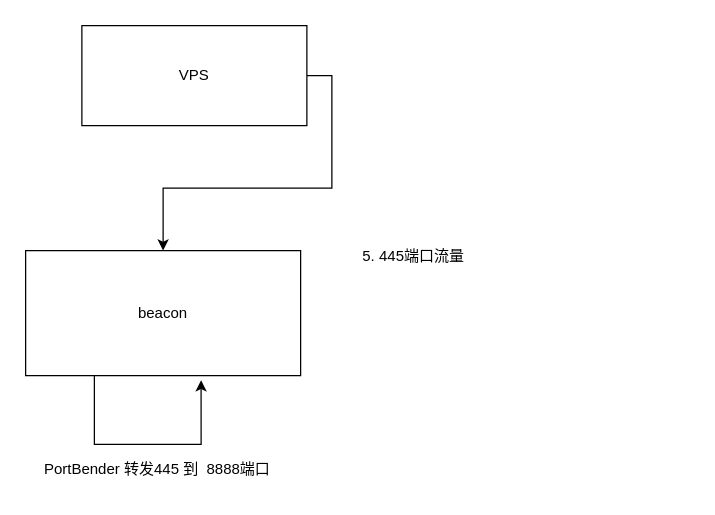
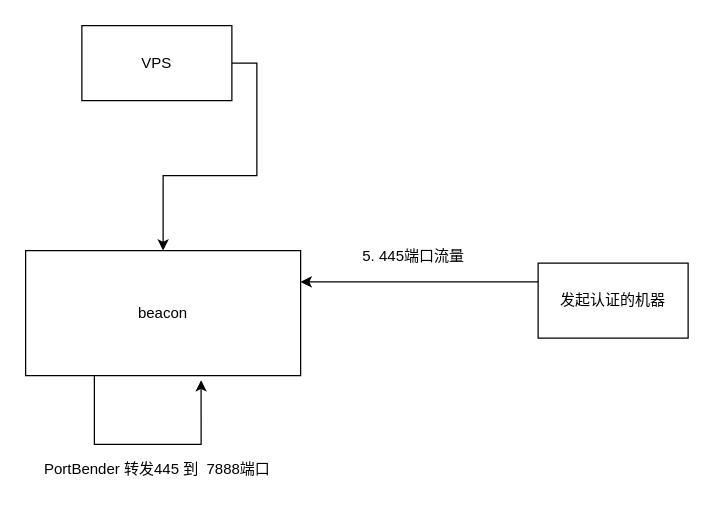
(194, 76) -> (157, 63)
none -> (424, 282)
none -> (613, 301)
(158, 469) -> (158, 469)
